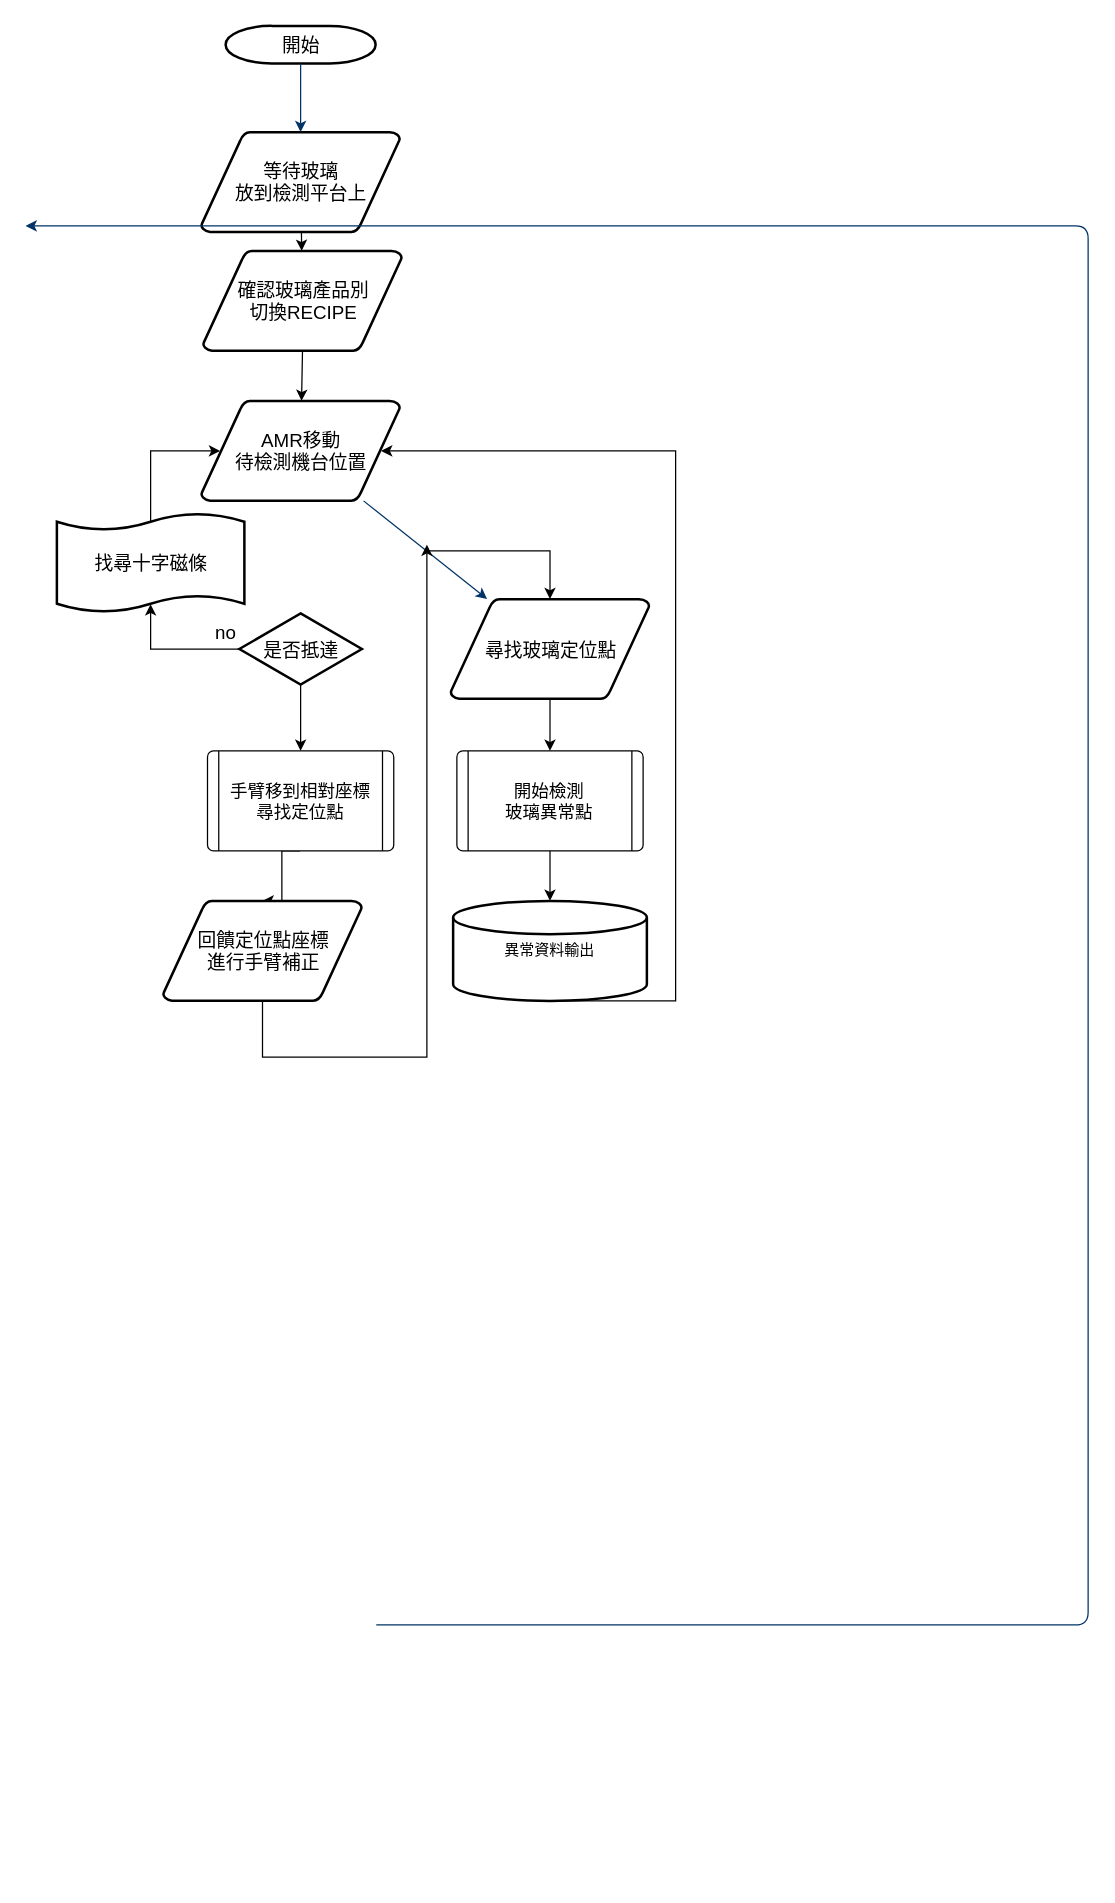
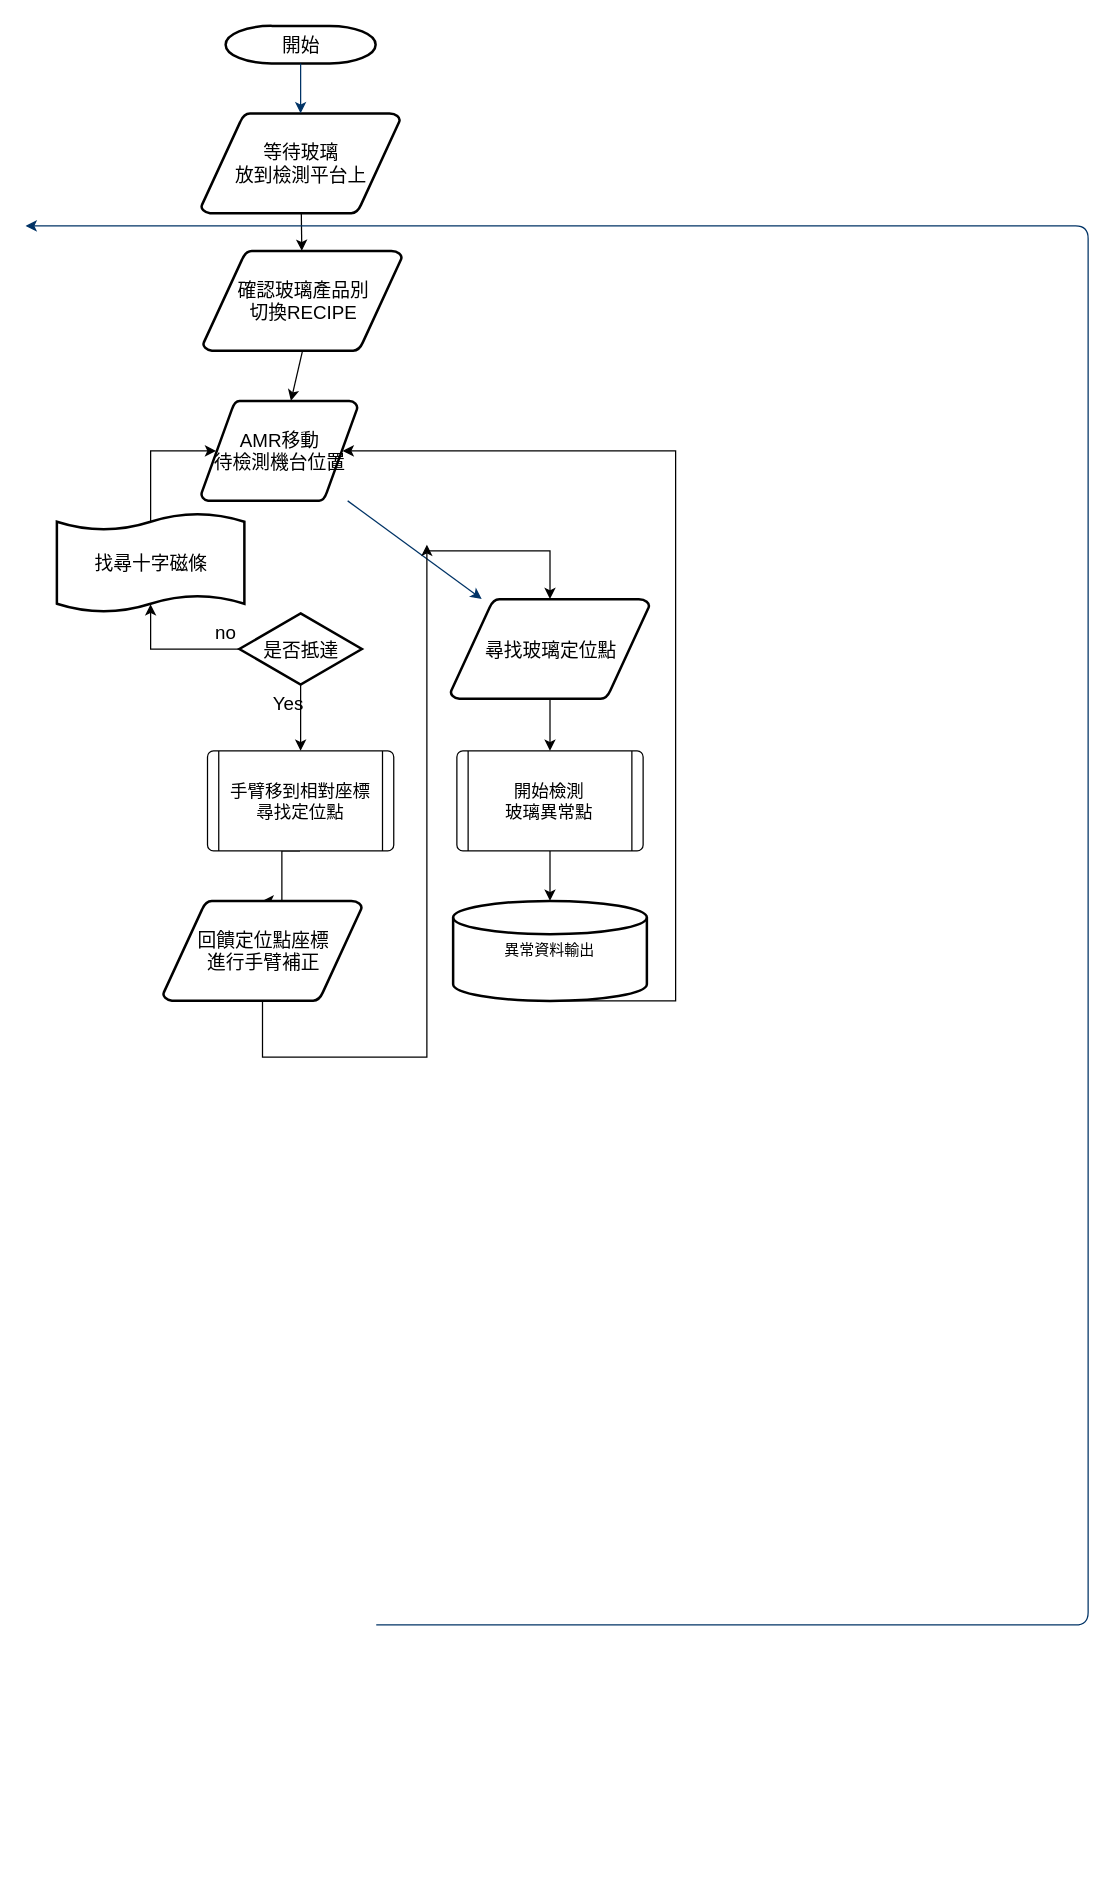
(301, 182) -> (301, 163)
(301, 451) -> (279, 451)
none -> (288, 701)
